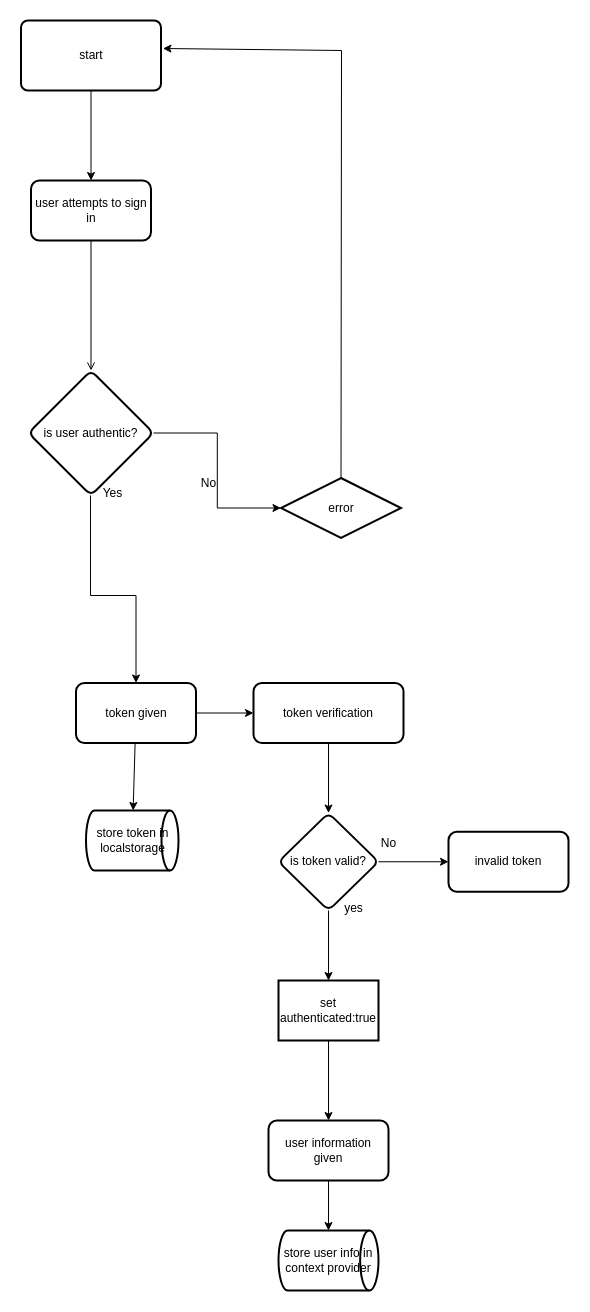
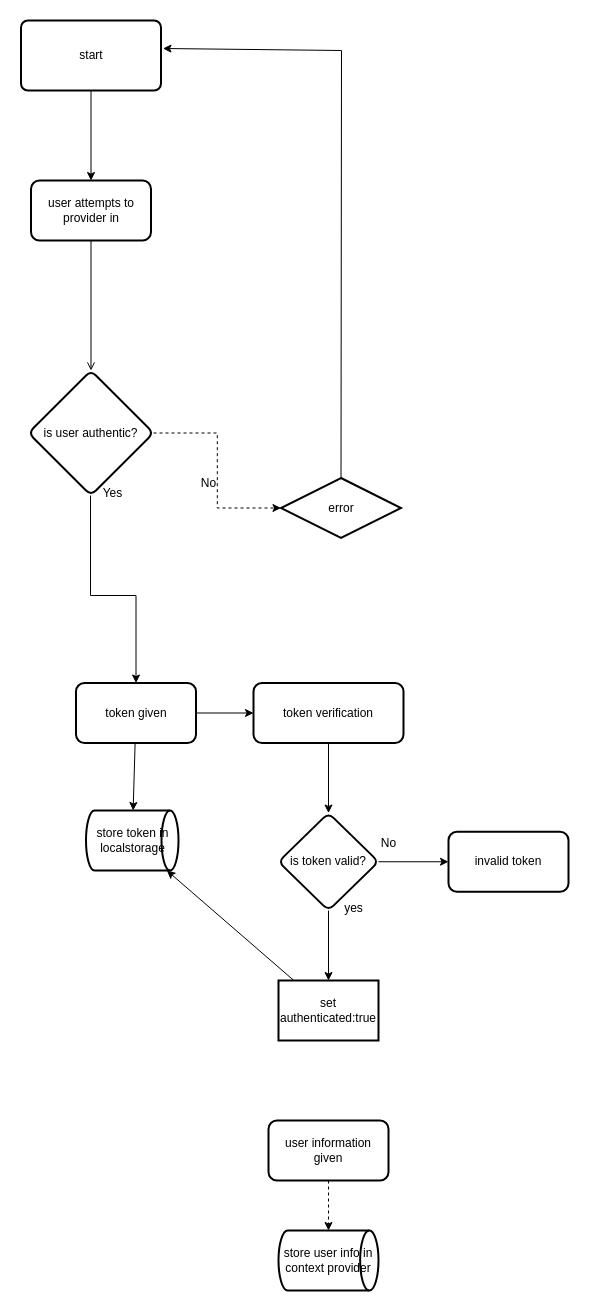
(92, 211) -> (92, 211)
(217, 466) -> (217, 466)
(329, 1077) -> (232, 927)
(329, 1203) -> (329, 1203)
